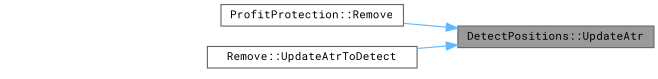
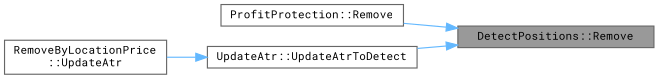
(556, 37) -> (556, 37)
none -> (86, 57)
(312, 57) -> (312, 57)
